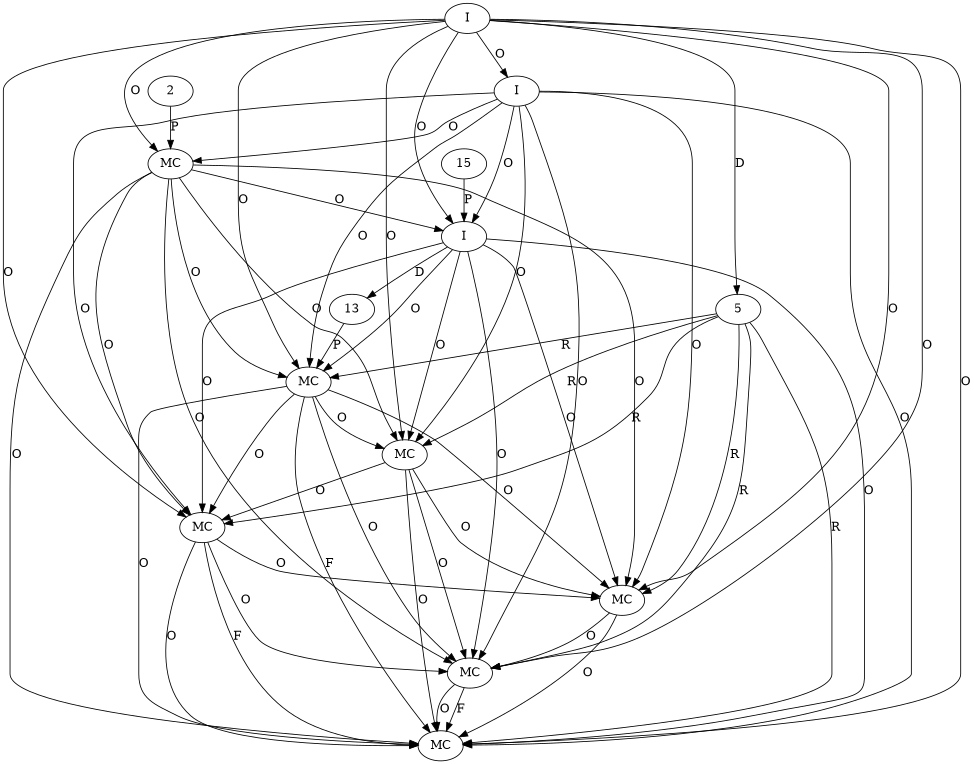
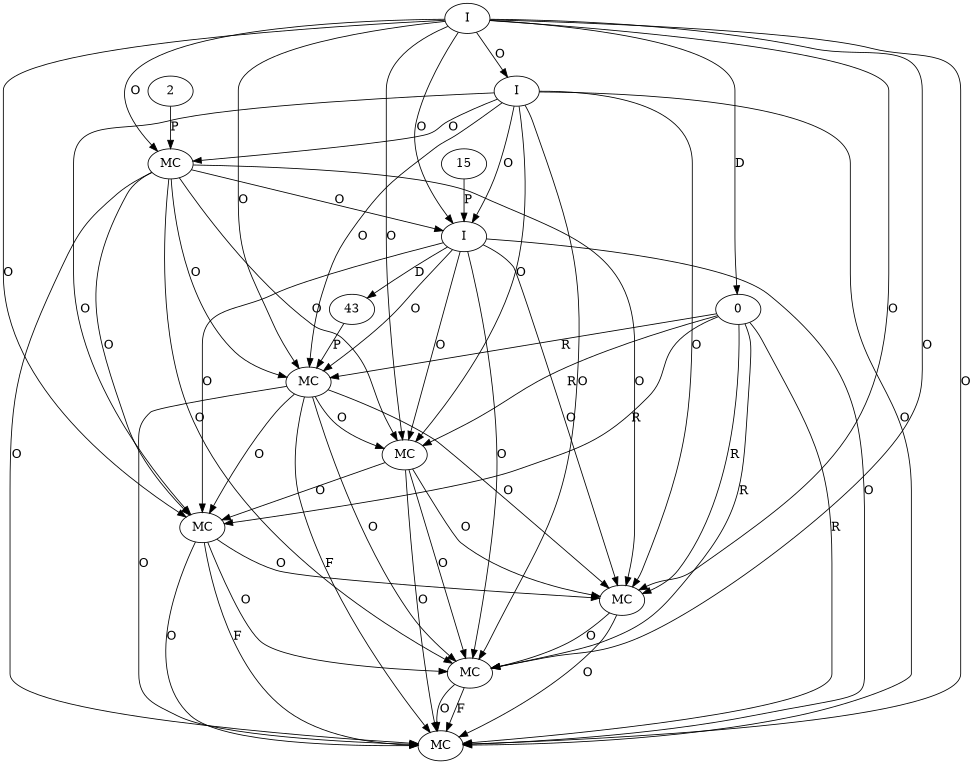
(352, 309) -> (352, 309)
(738, 309) -> (738, 309)
